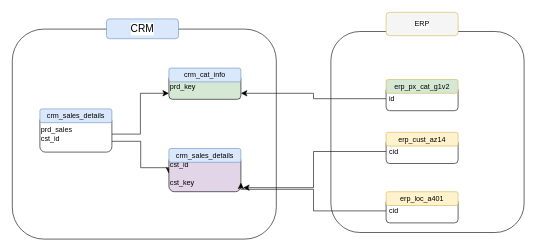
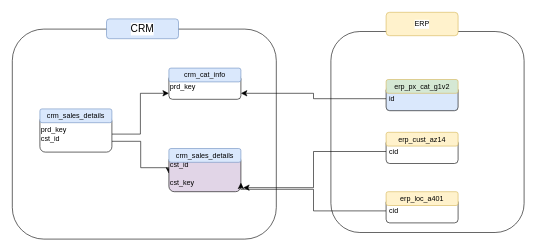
(422, 24) -> (422, 24)
(205, 87) -> (205, 87)
(422, 99) -> (422, 99)
(58, 134) -> (55, 134)
